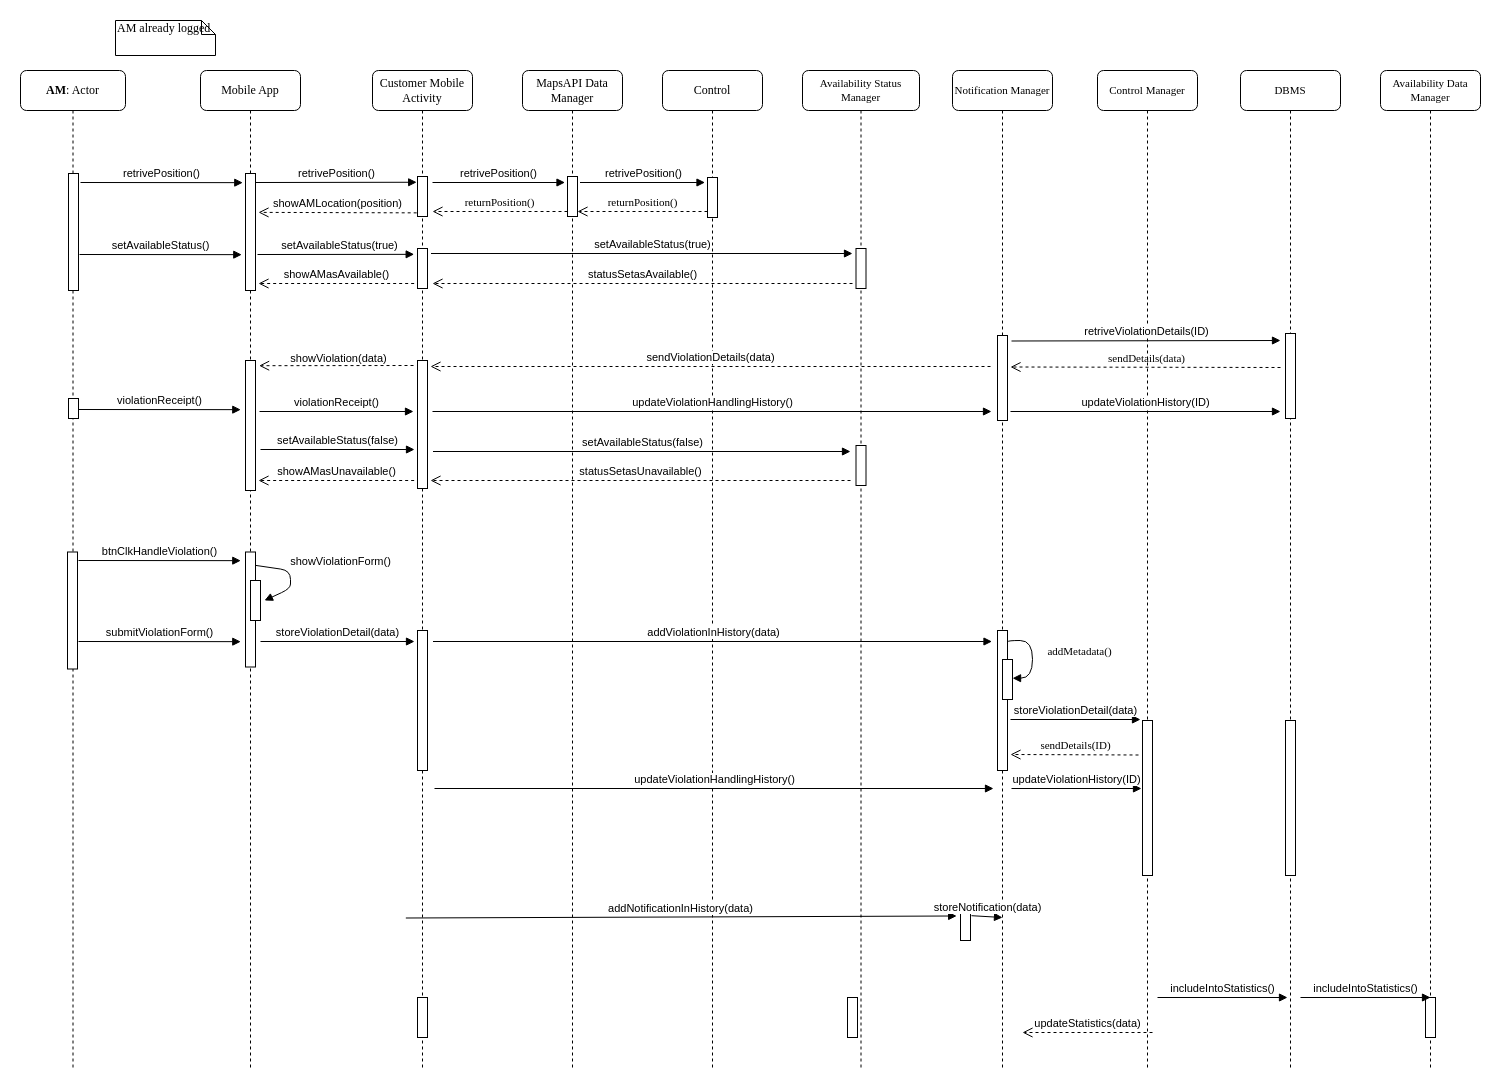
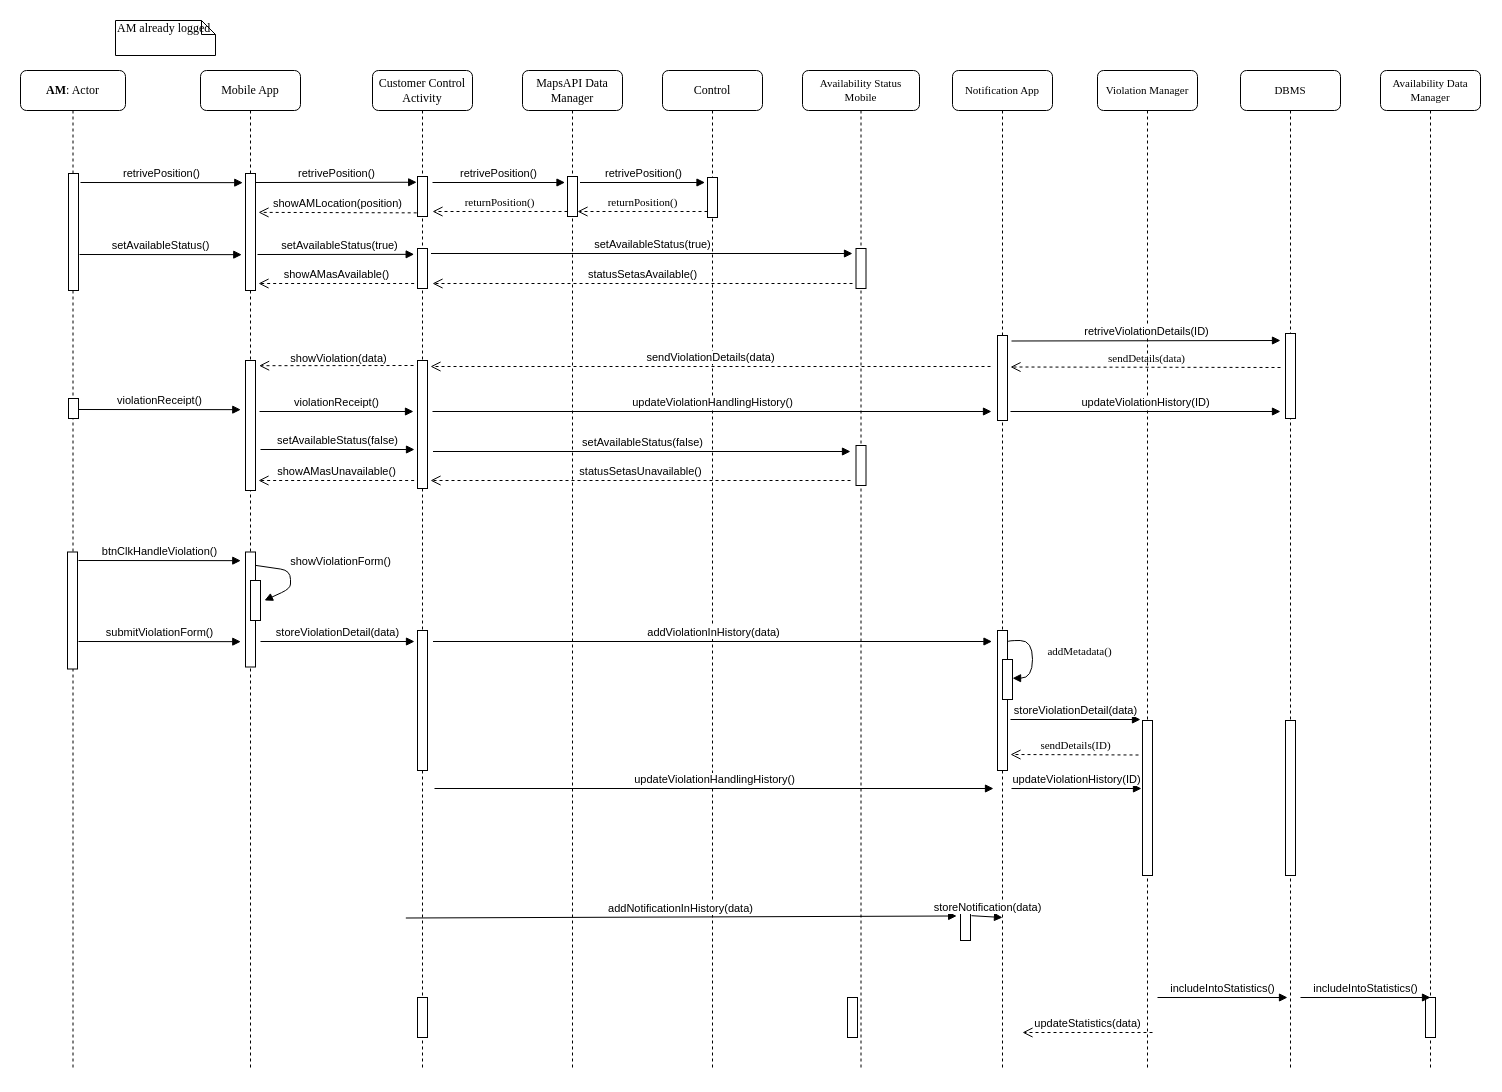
(423, 91) -> (423, 91)
(861, 91) -> (861, 91)
(1003, 91) -> (1003, 91)
(1148, 91) -> (1148, 91)
